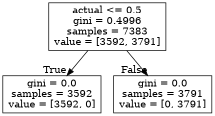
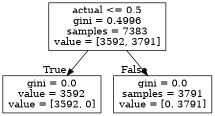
(52, 94) -> (52, 94)
